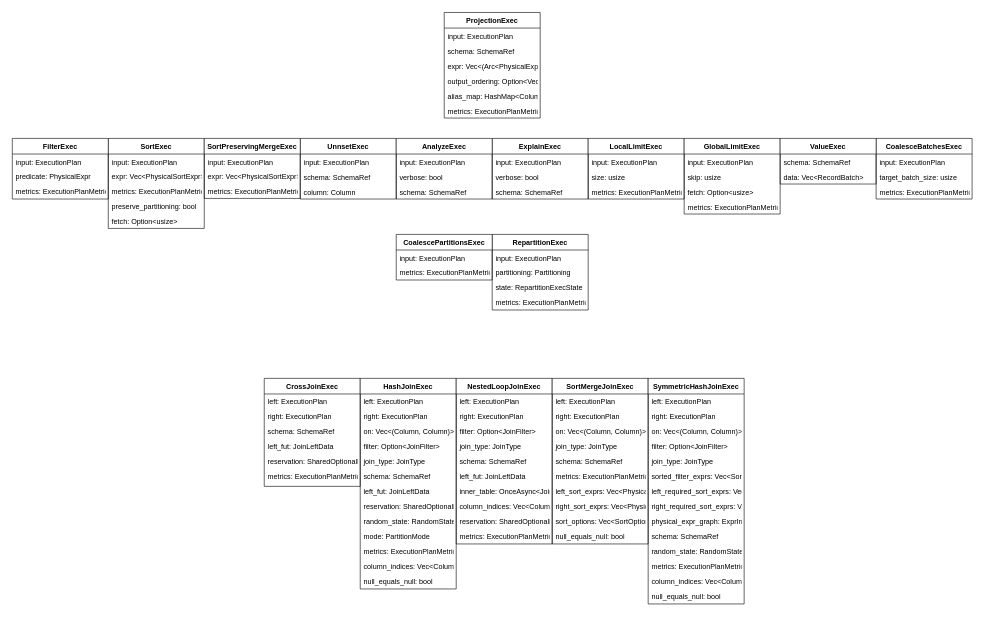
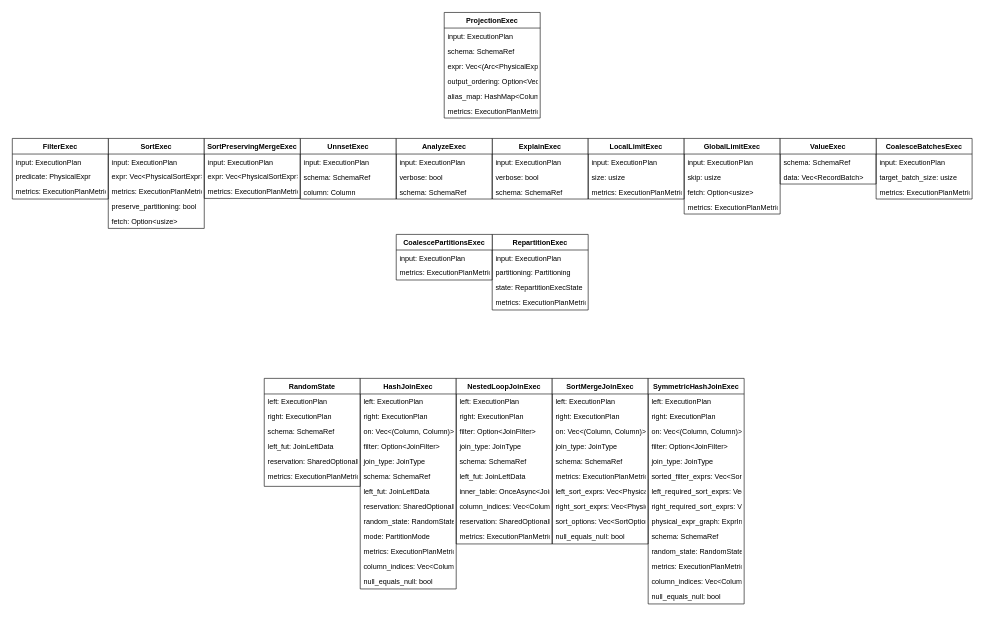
(312, 386) -> (312, 386)
